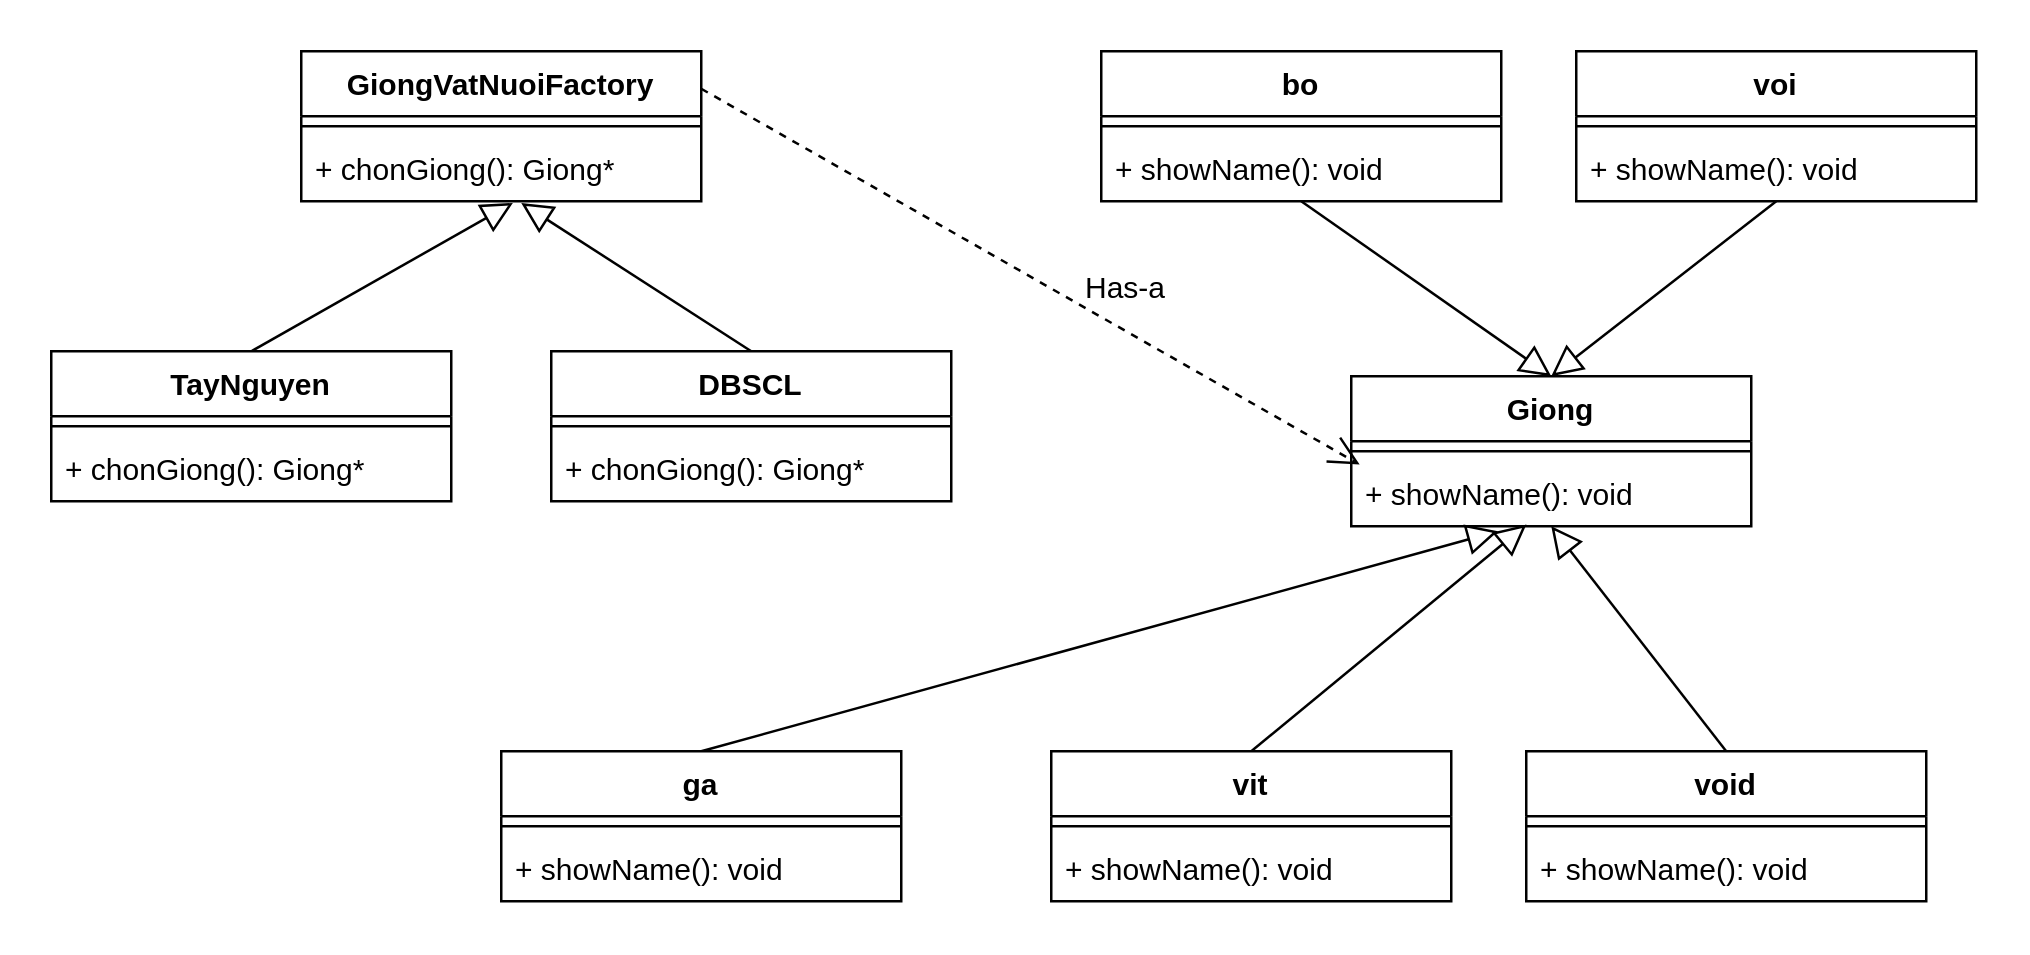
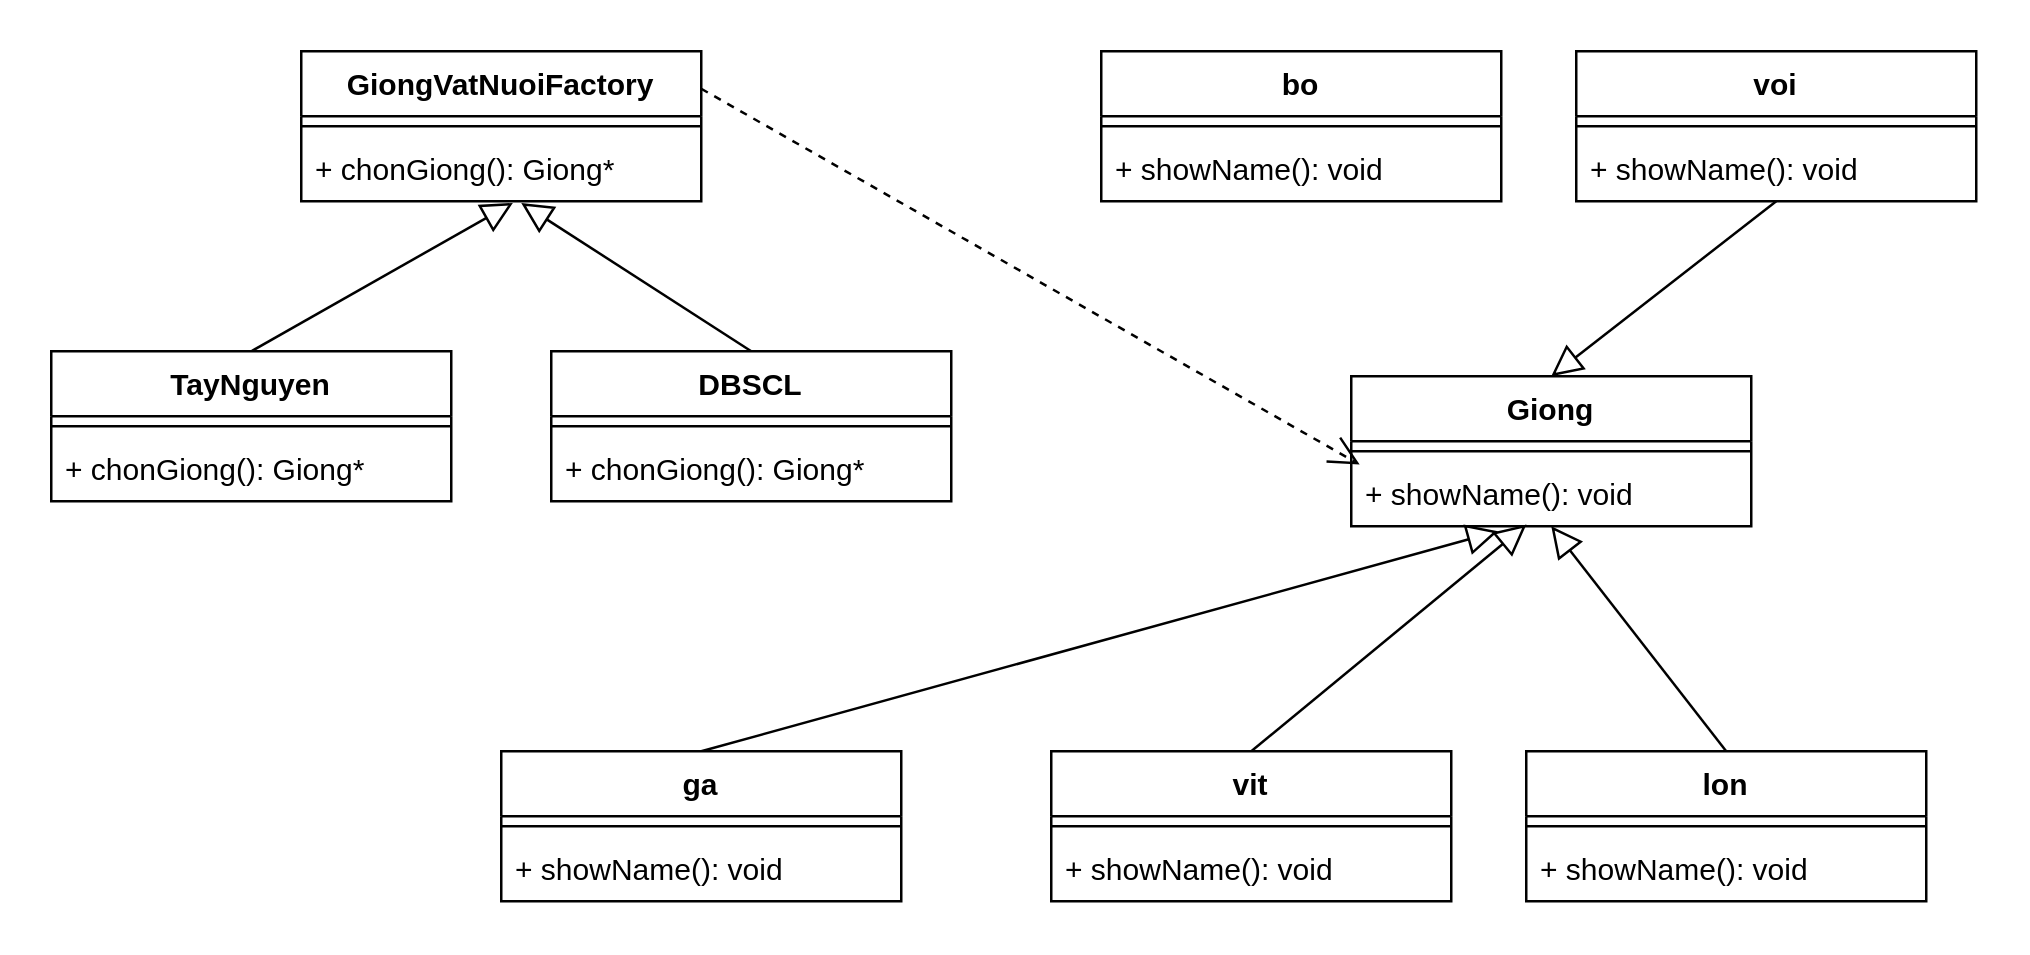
(1417, 282) -> none
(1126, 289) -> none
(1725, 785) -> (1725, 785)
